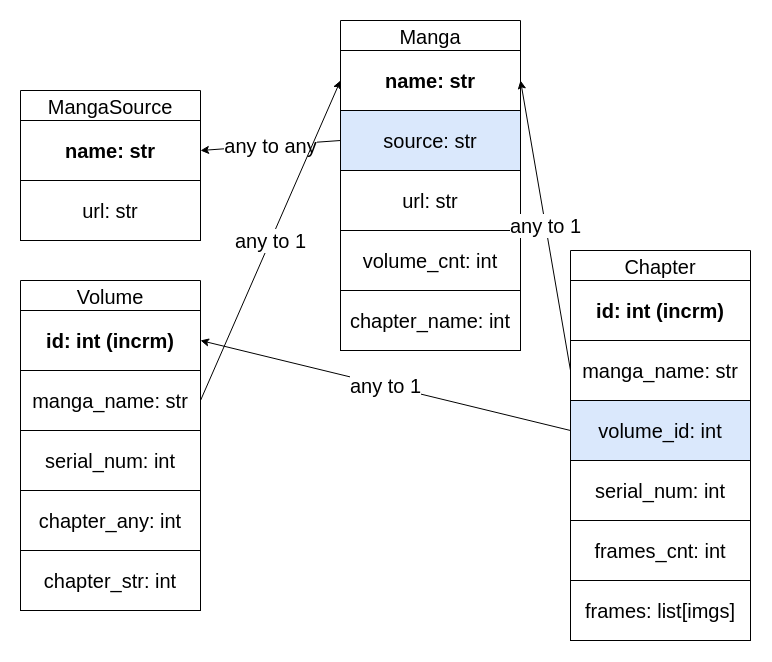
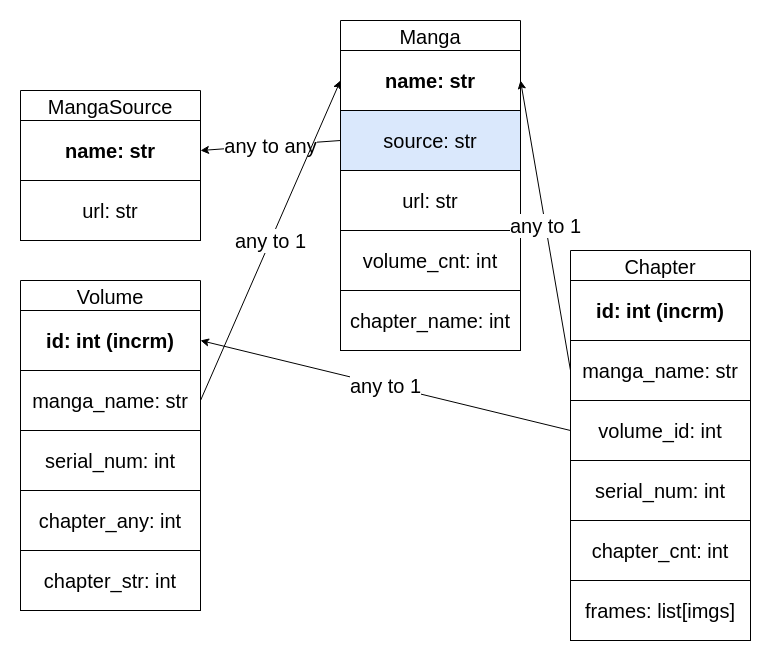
(661, 431) -> (661, 431)
(661, 551) -> (661, 551)
